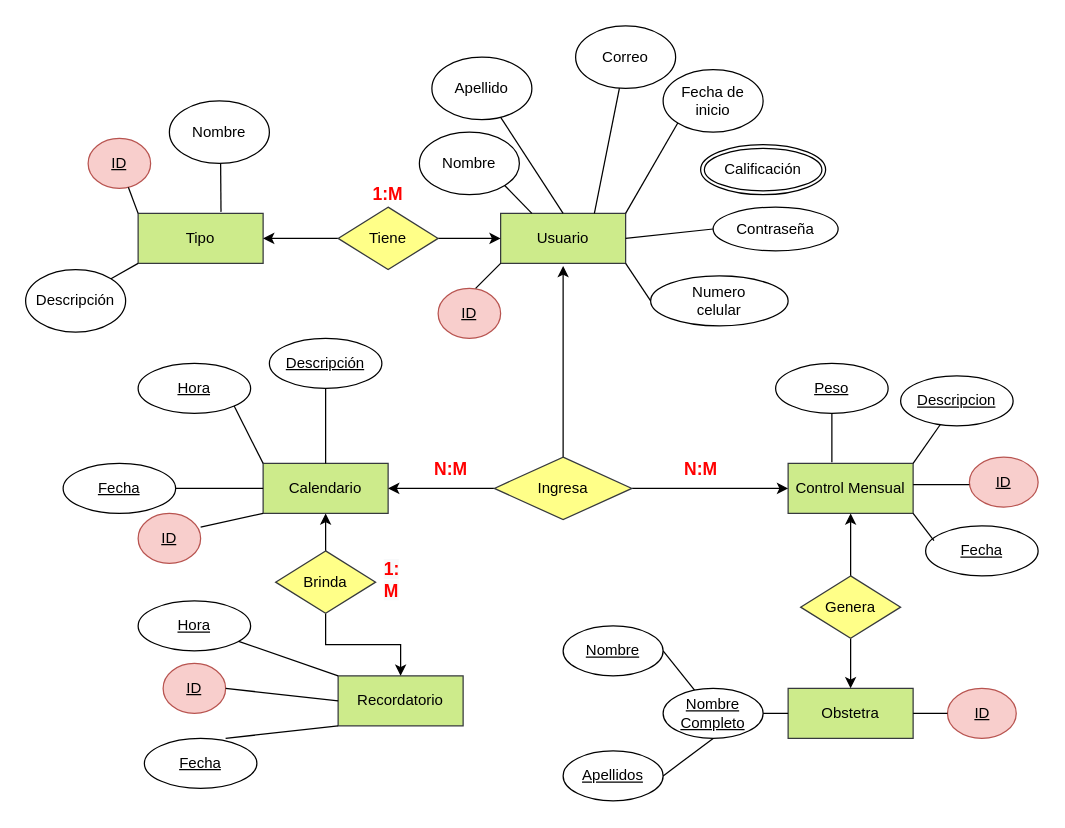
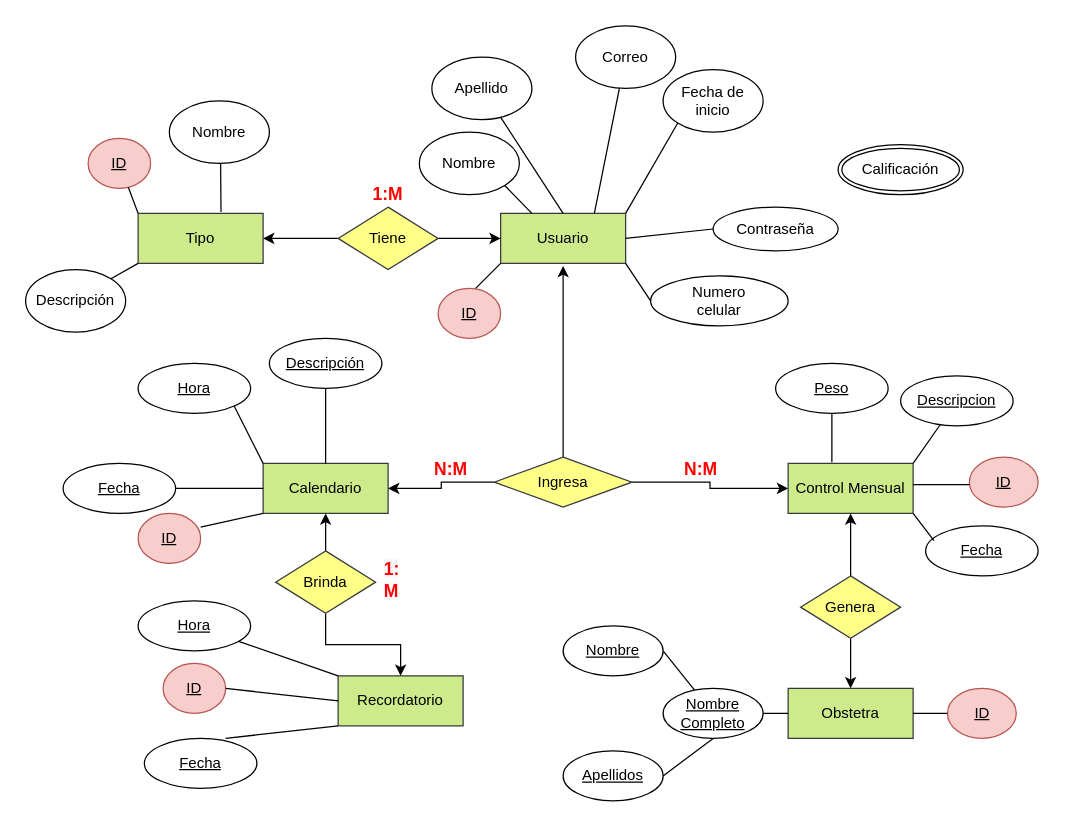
(763, 169) -> (901, 169)
(563, 488) -> (563, 482)
